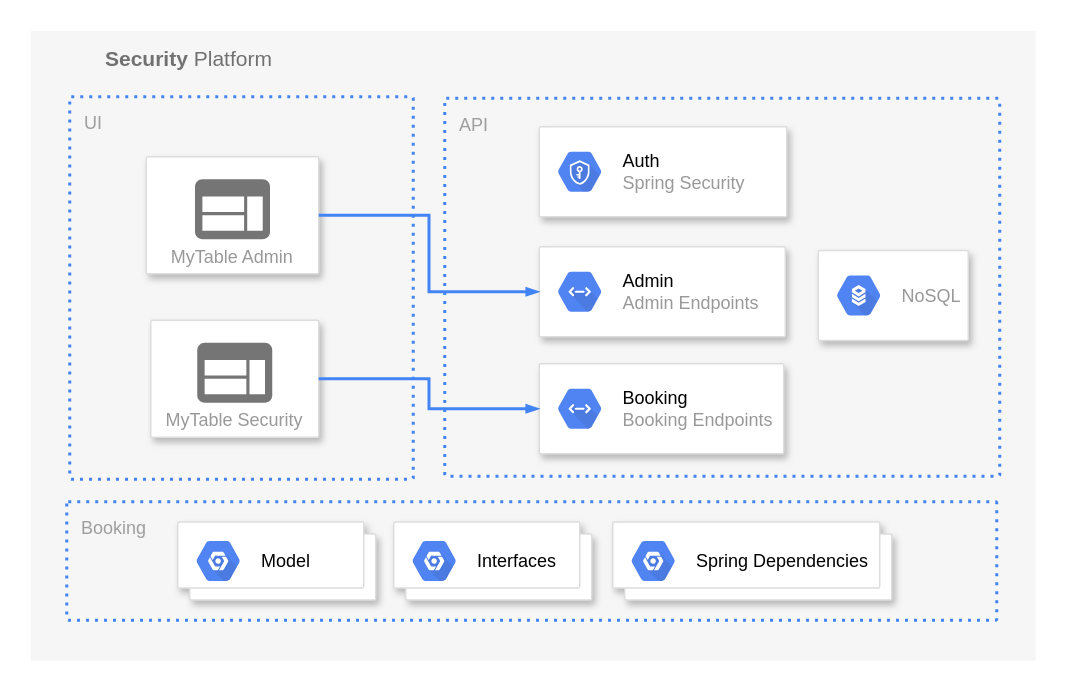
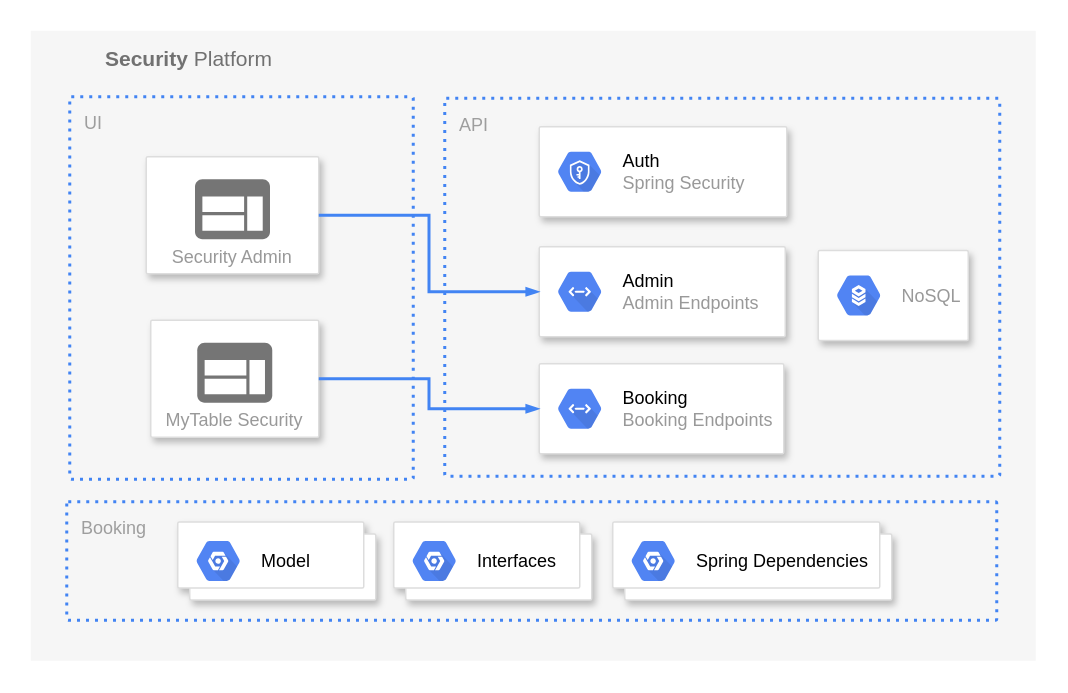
(233, 255) -> (233, 255)
